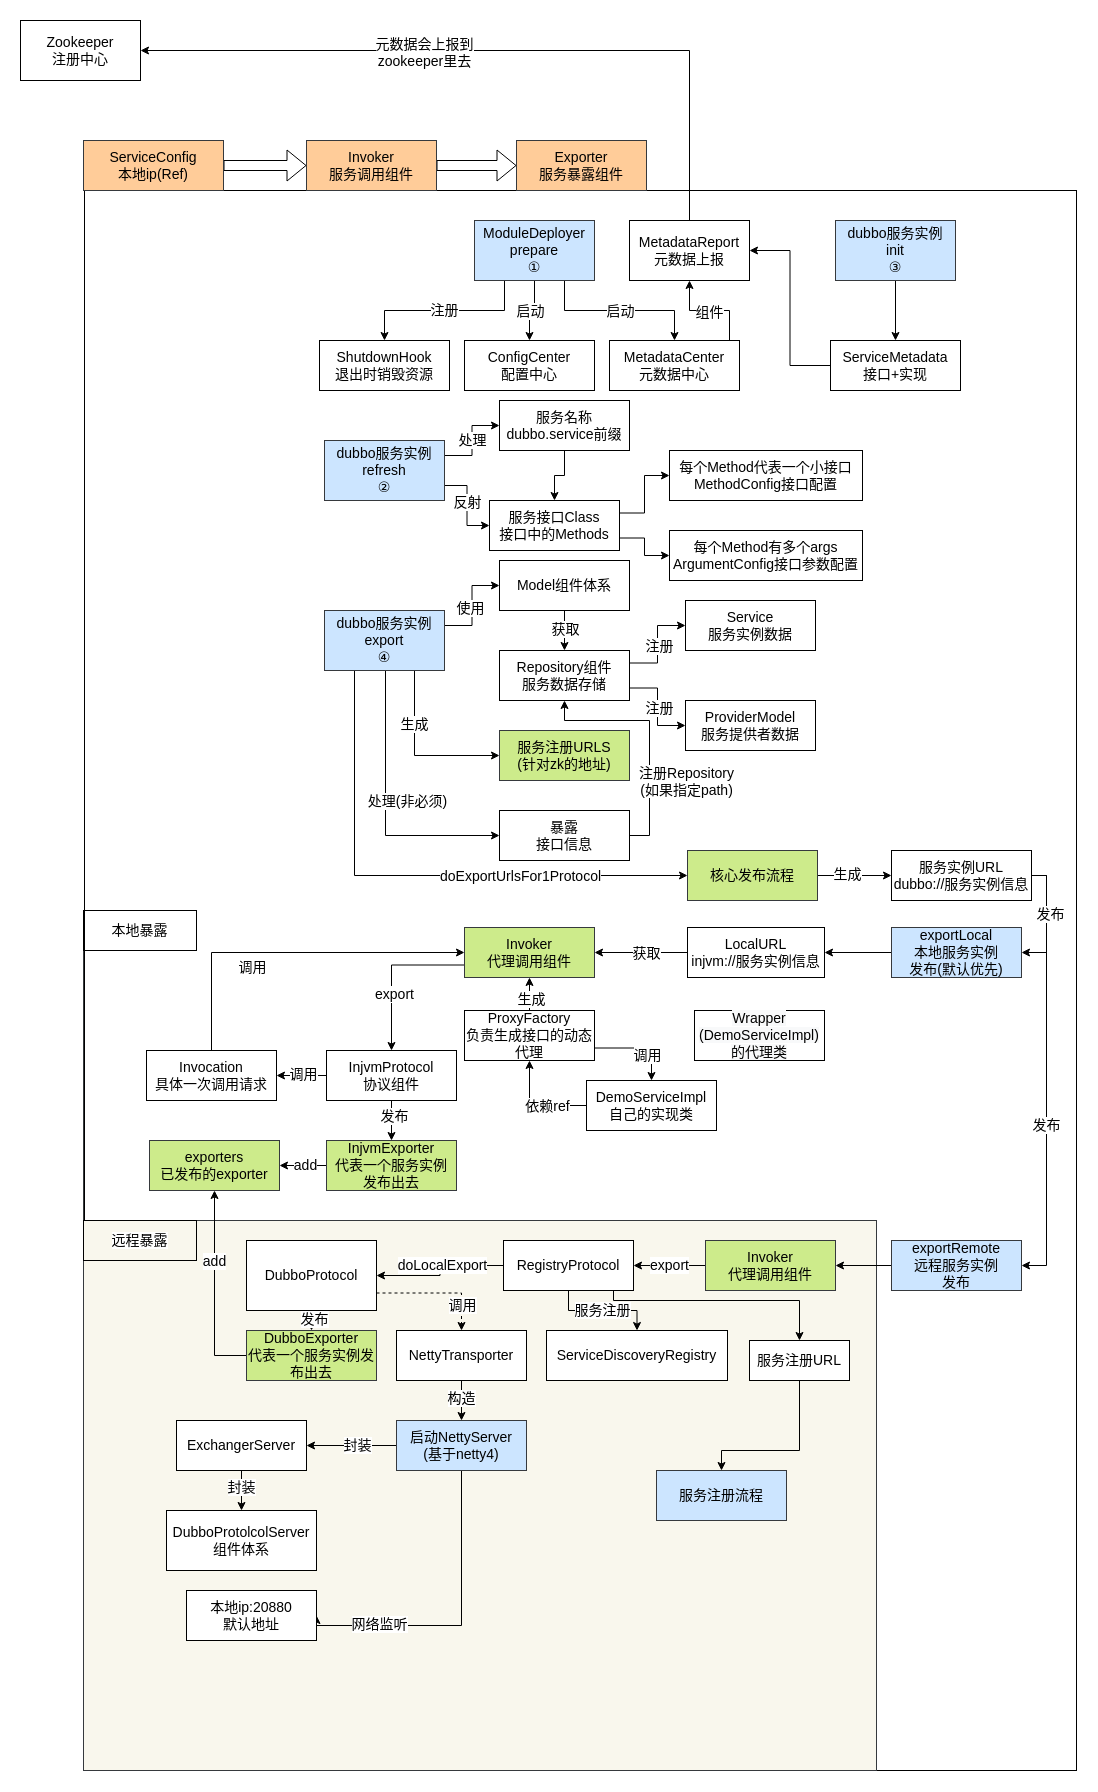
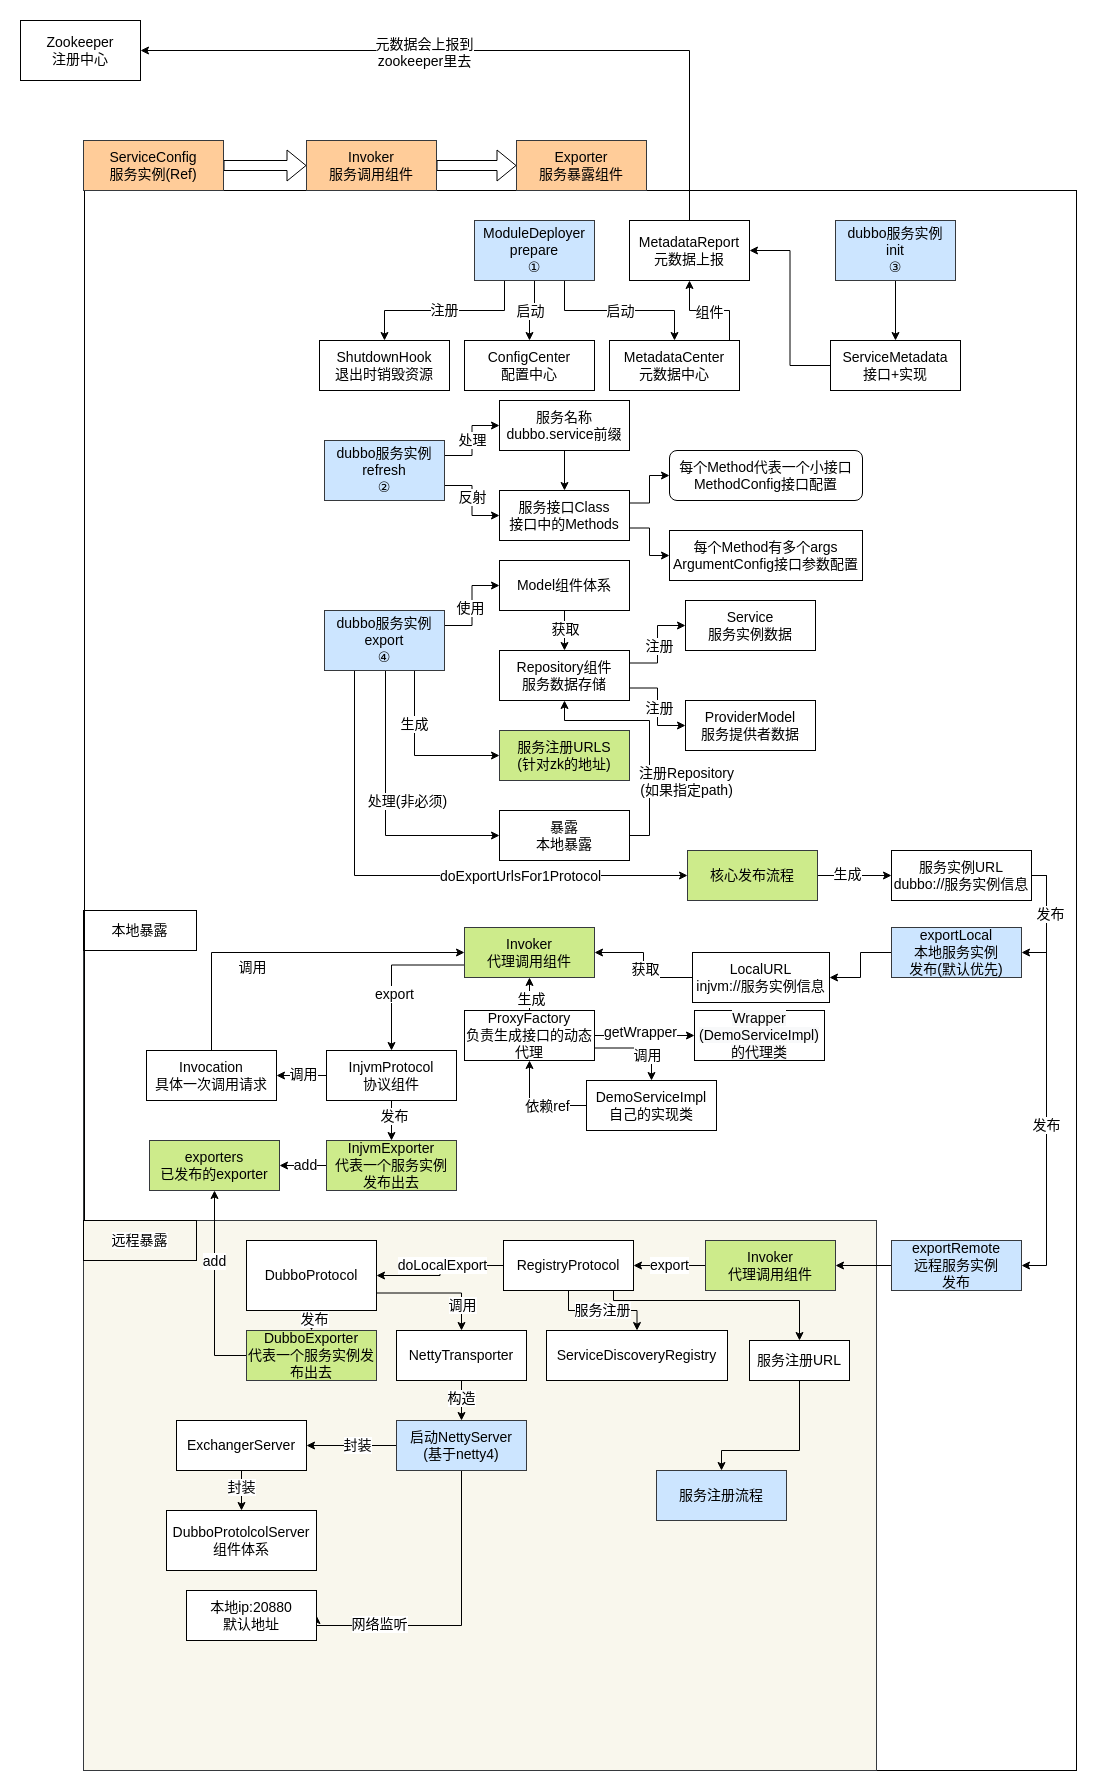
(154, 166) -> (154, 166)
(766, 476) -> (766, 476)
(555, 526) -> (565, 516)
(565, 836) -> (565, 836)
(756, 953) -> (761, 978)
none -> (641, 1036)
(422, 1293) -> (422, 1293)
